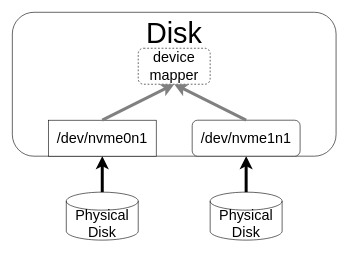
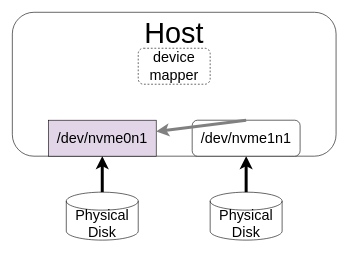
(174, 21) -> (174, 21)
(135, 104) -> none
(214, 104) -> (205, 125)
(102, 138) -> (102, 138)
